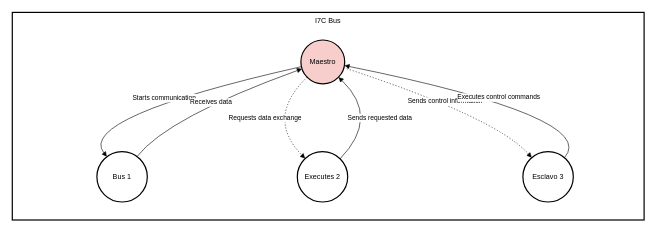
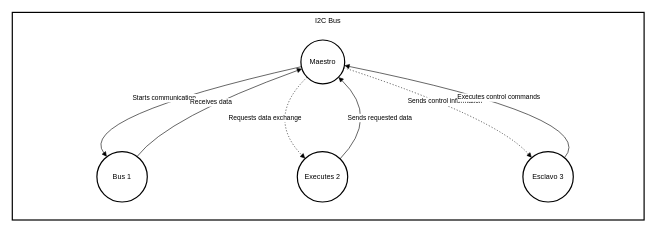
(328, 21) -> (328, 21)
(323, 62) -> (323, 62)
